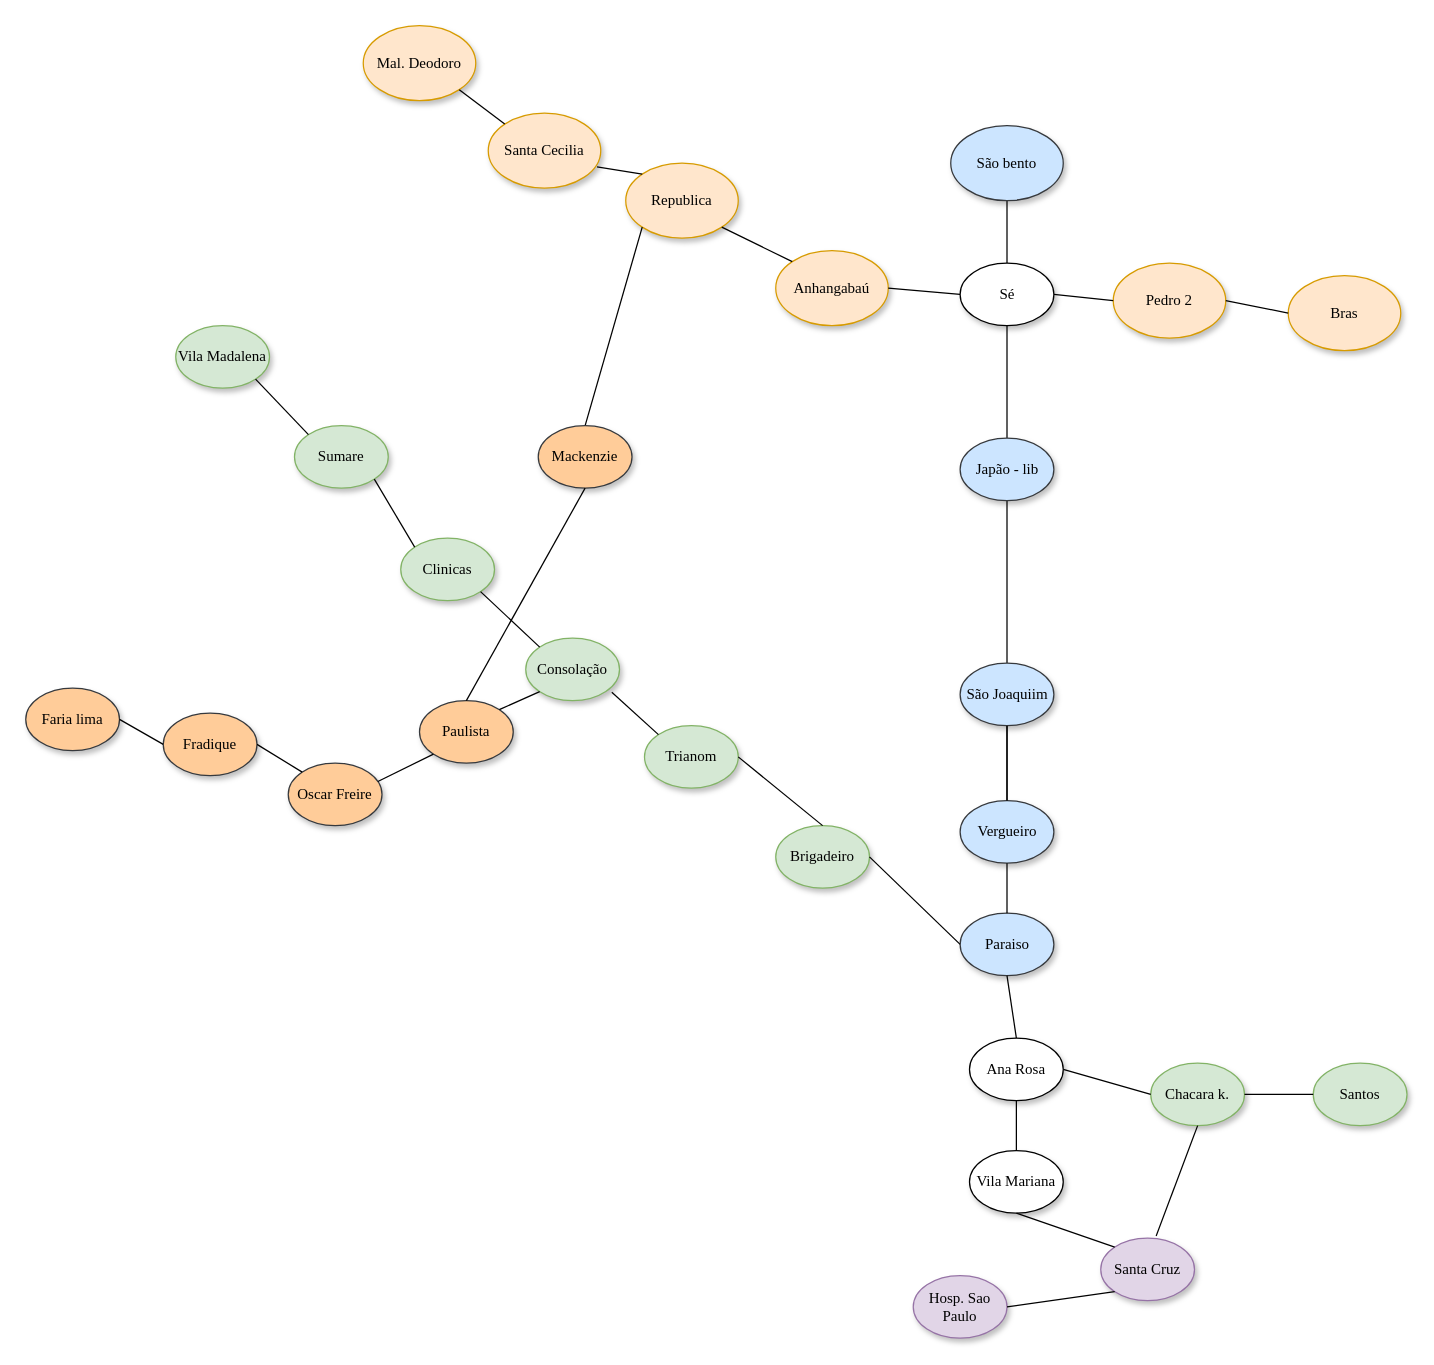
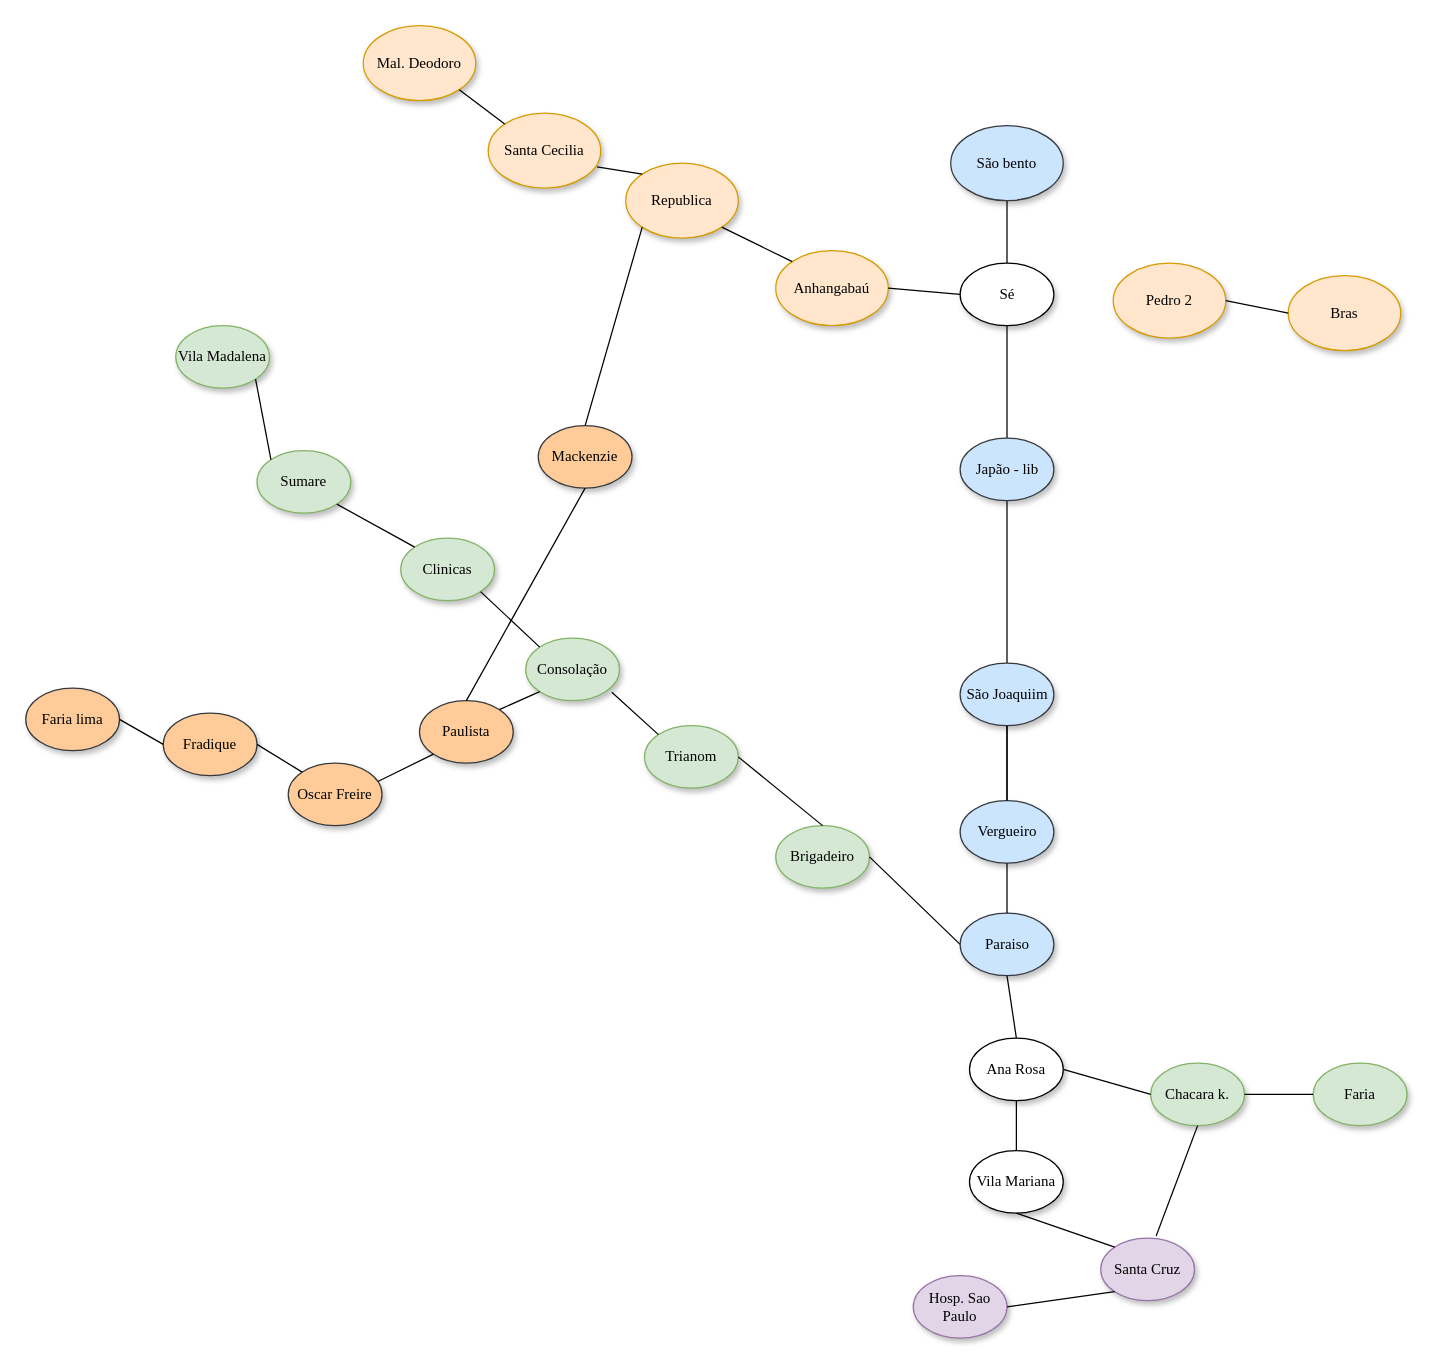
(1083, 297) -> none
(341, 457) -> (304, 482)
(1360, 1094) -> (1360, 1094)
